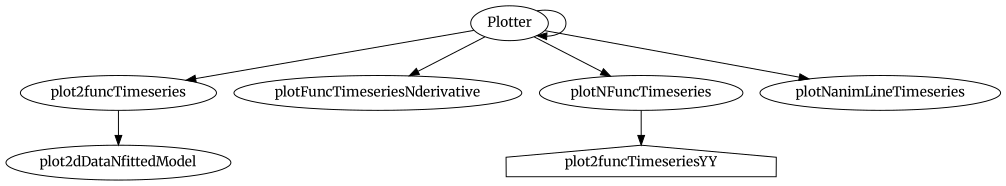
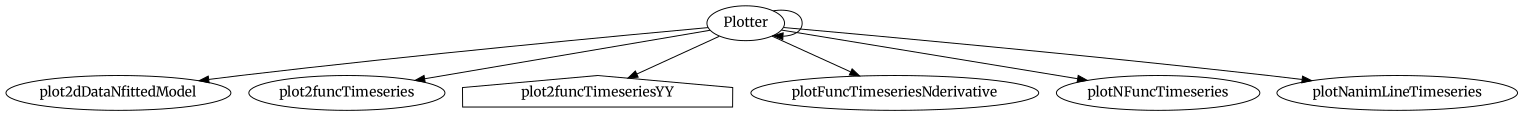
(118, 123) -> (458, 52)
(641, 123) -> (678, 55)
